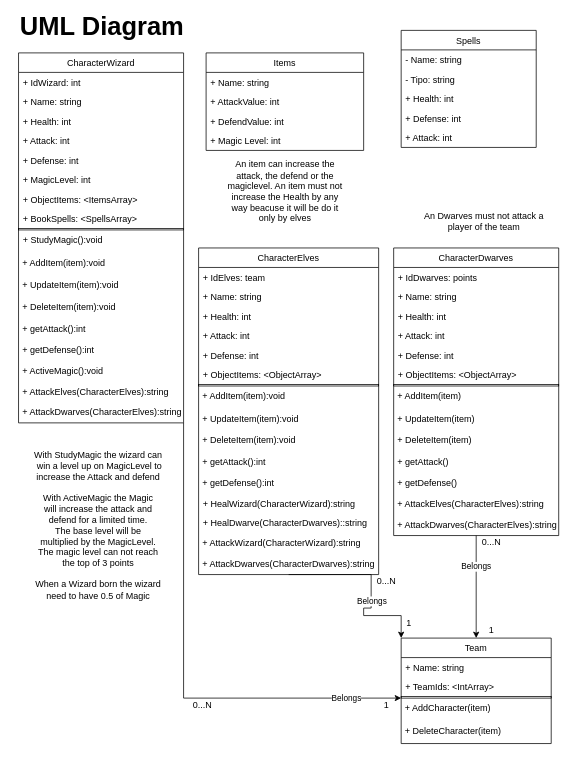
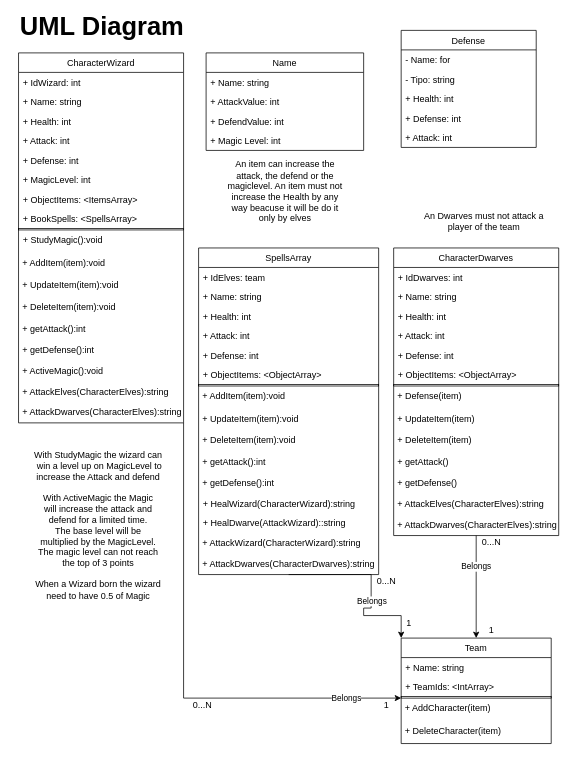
(468, 41) -> (468, 41)
(436, 60) -> (429, 60)
(284, 63) -> (284, 63)
(288, 258) -> (288, 258)
(441, 278) -> (433, 278)
(430, 397) -> (430, 397)
(292, 523) -> (281, 523)
